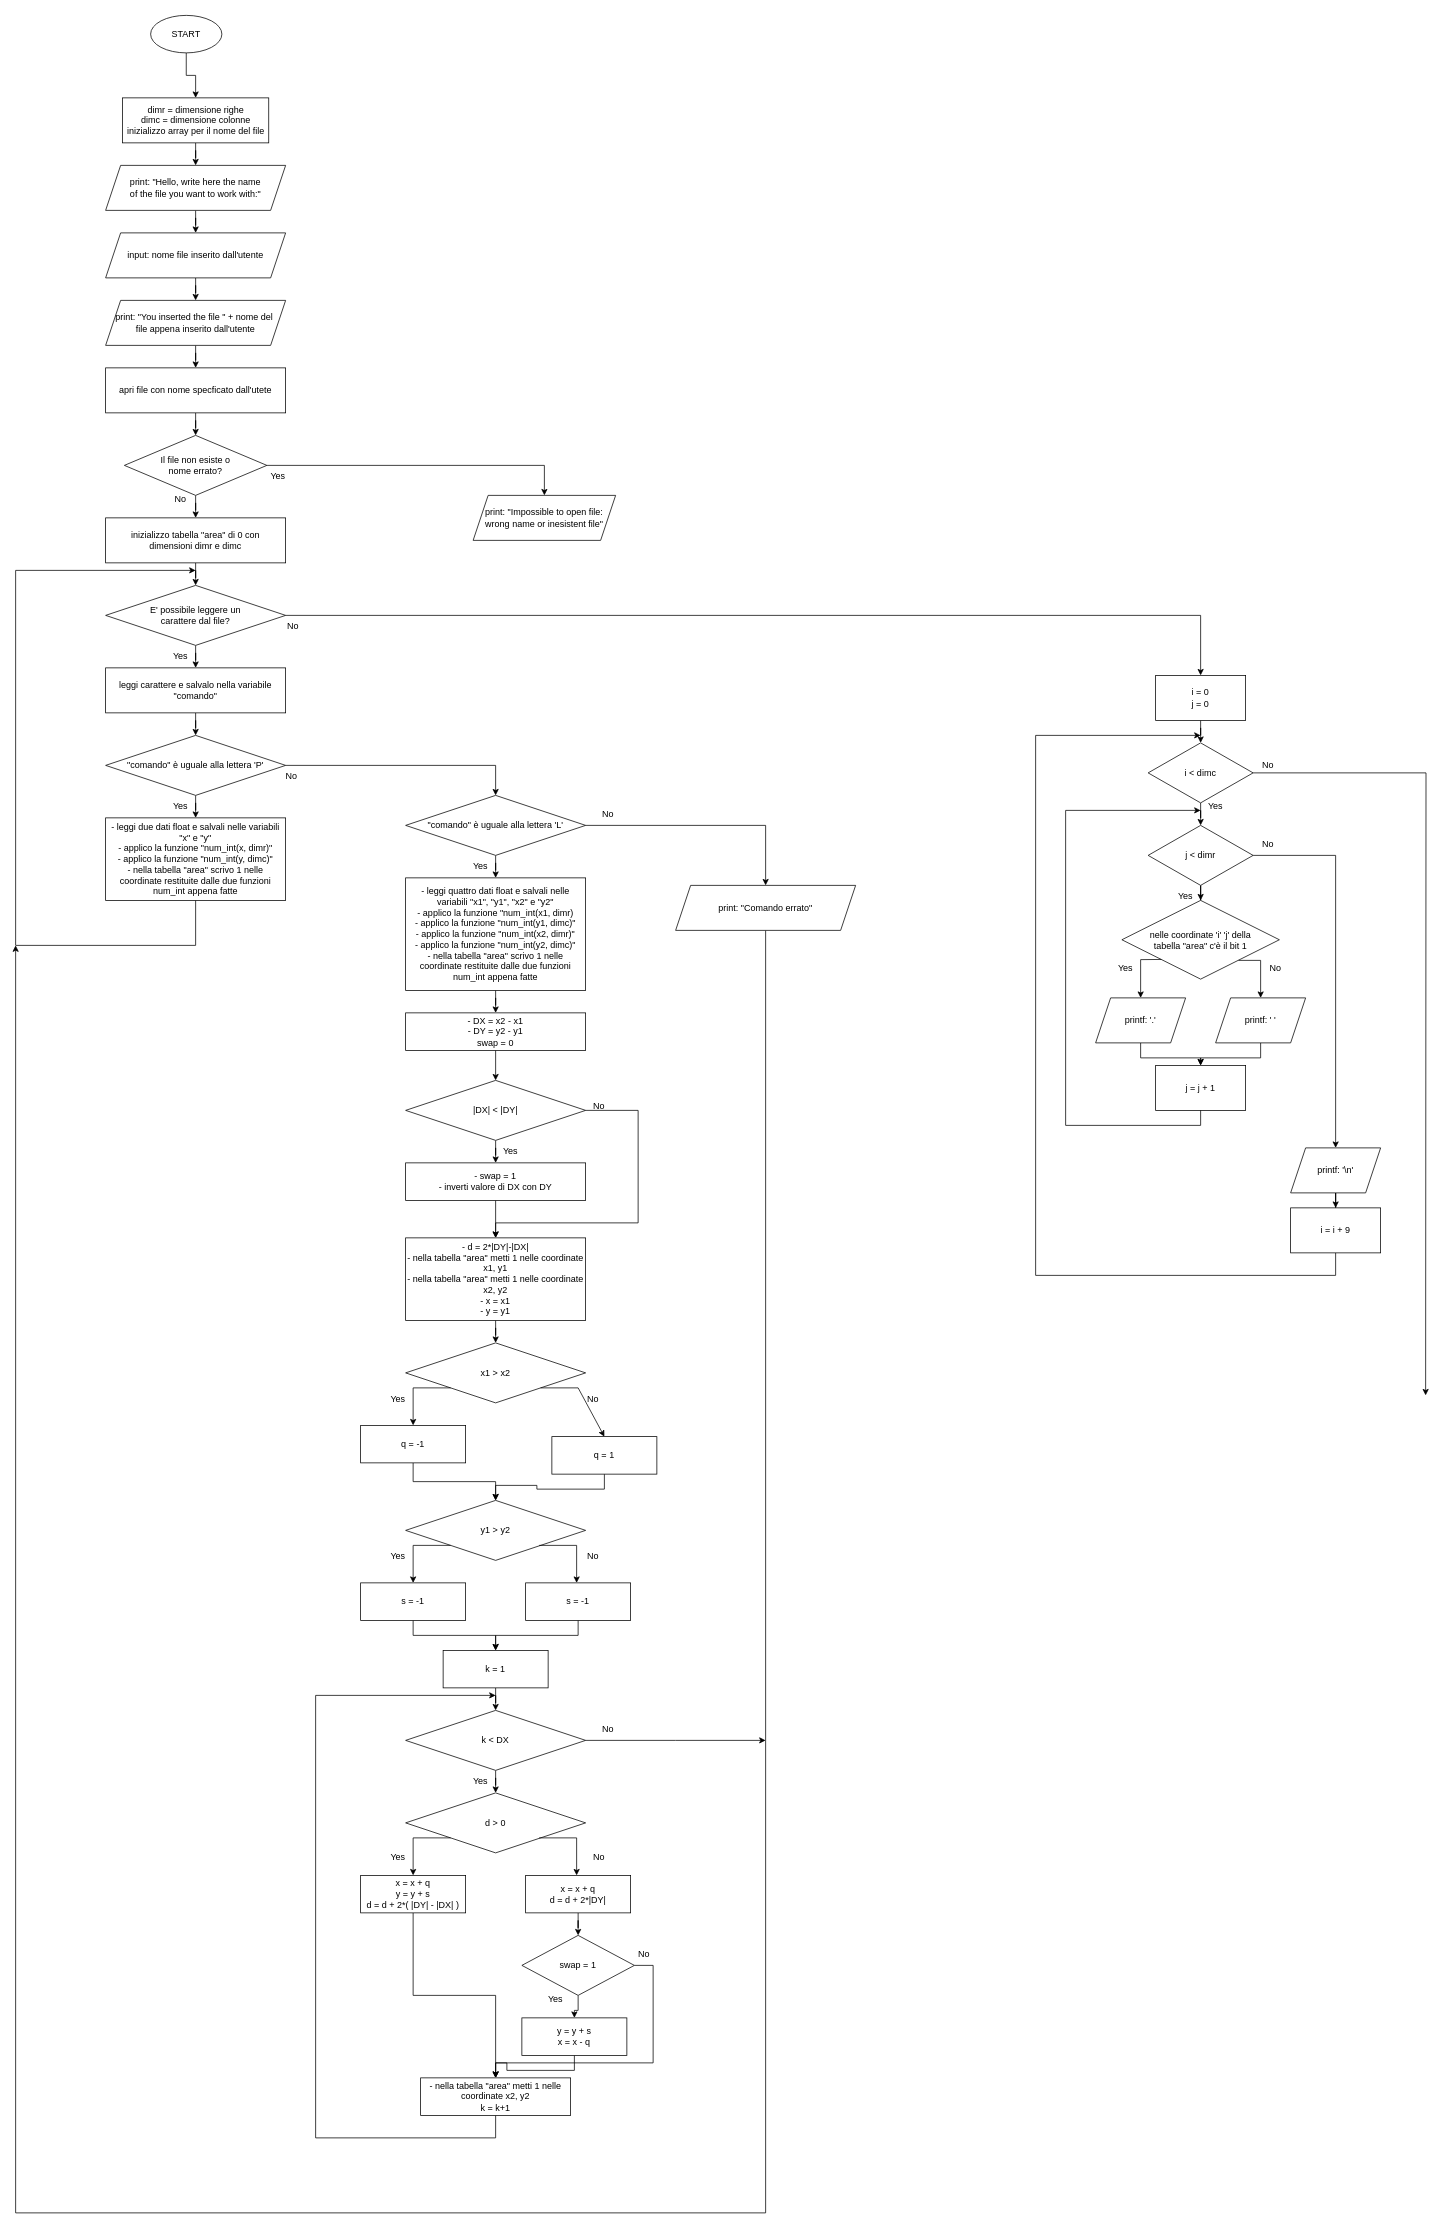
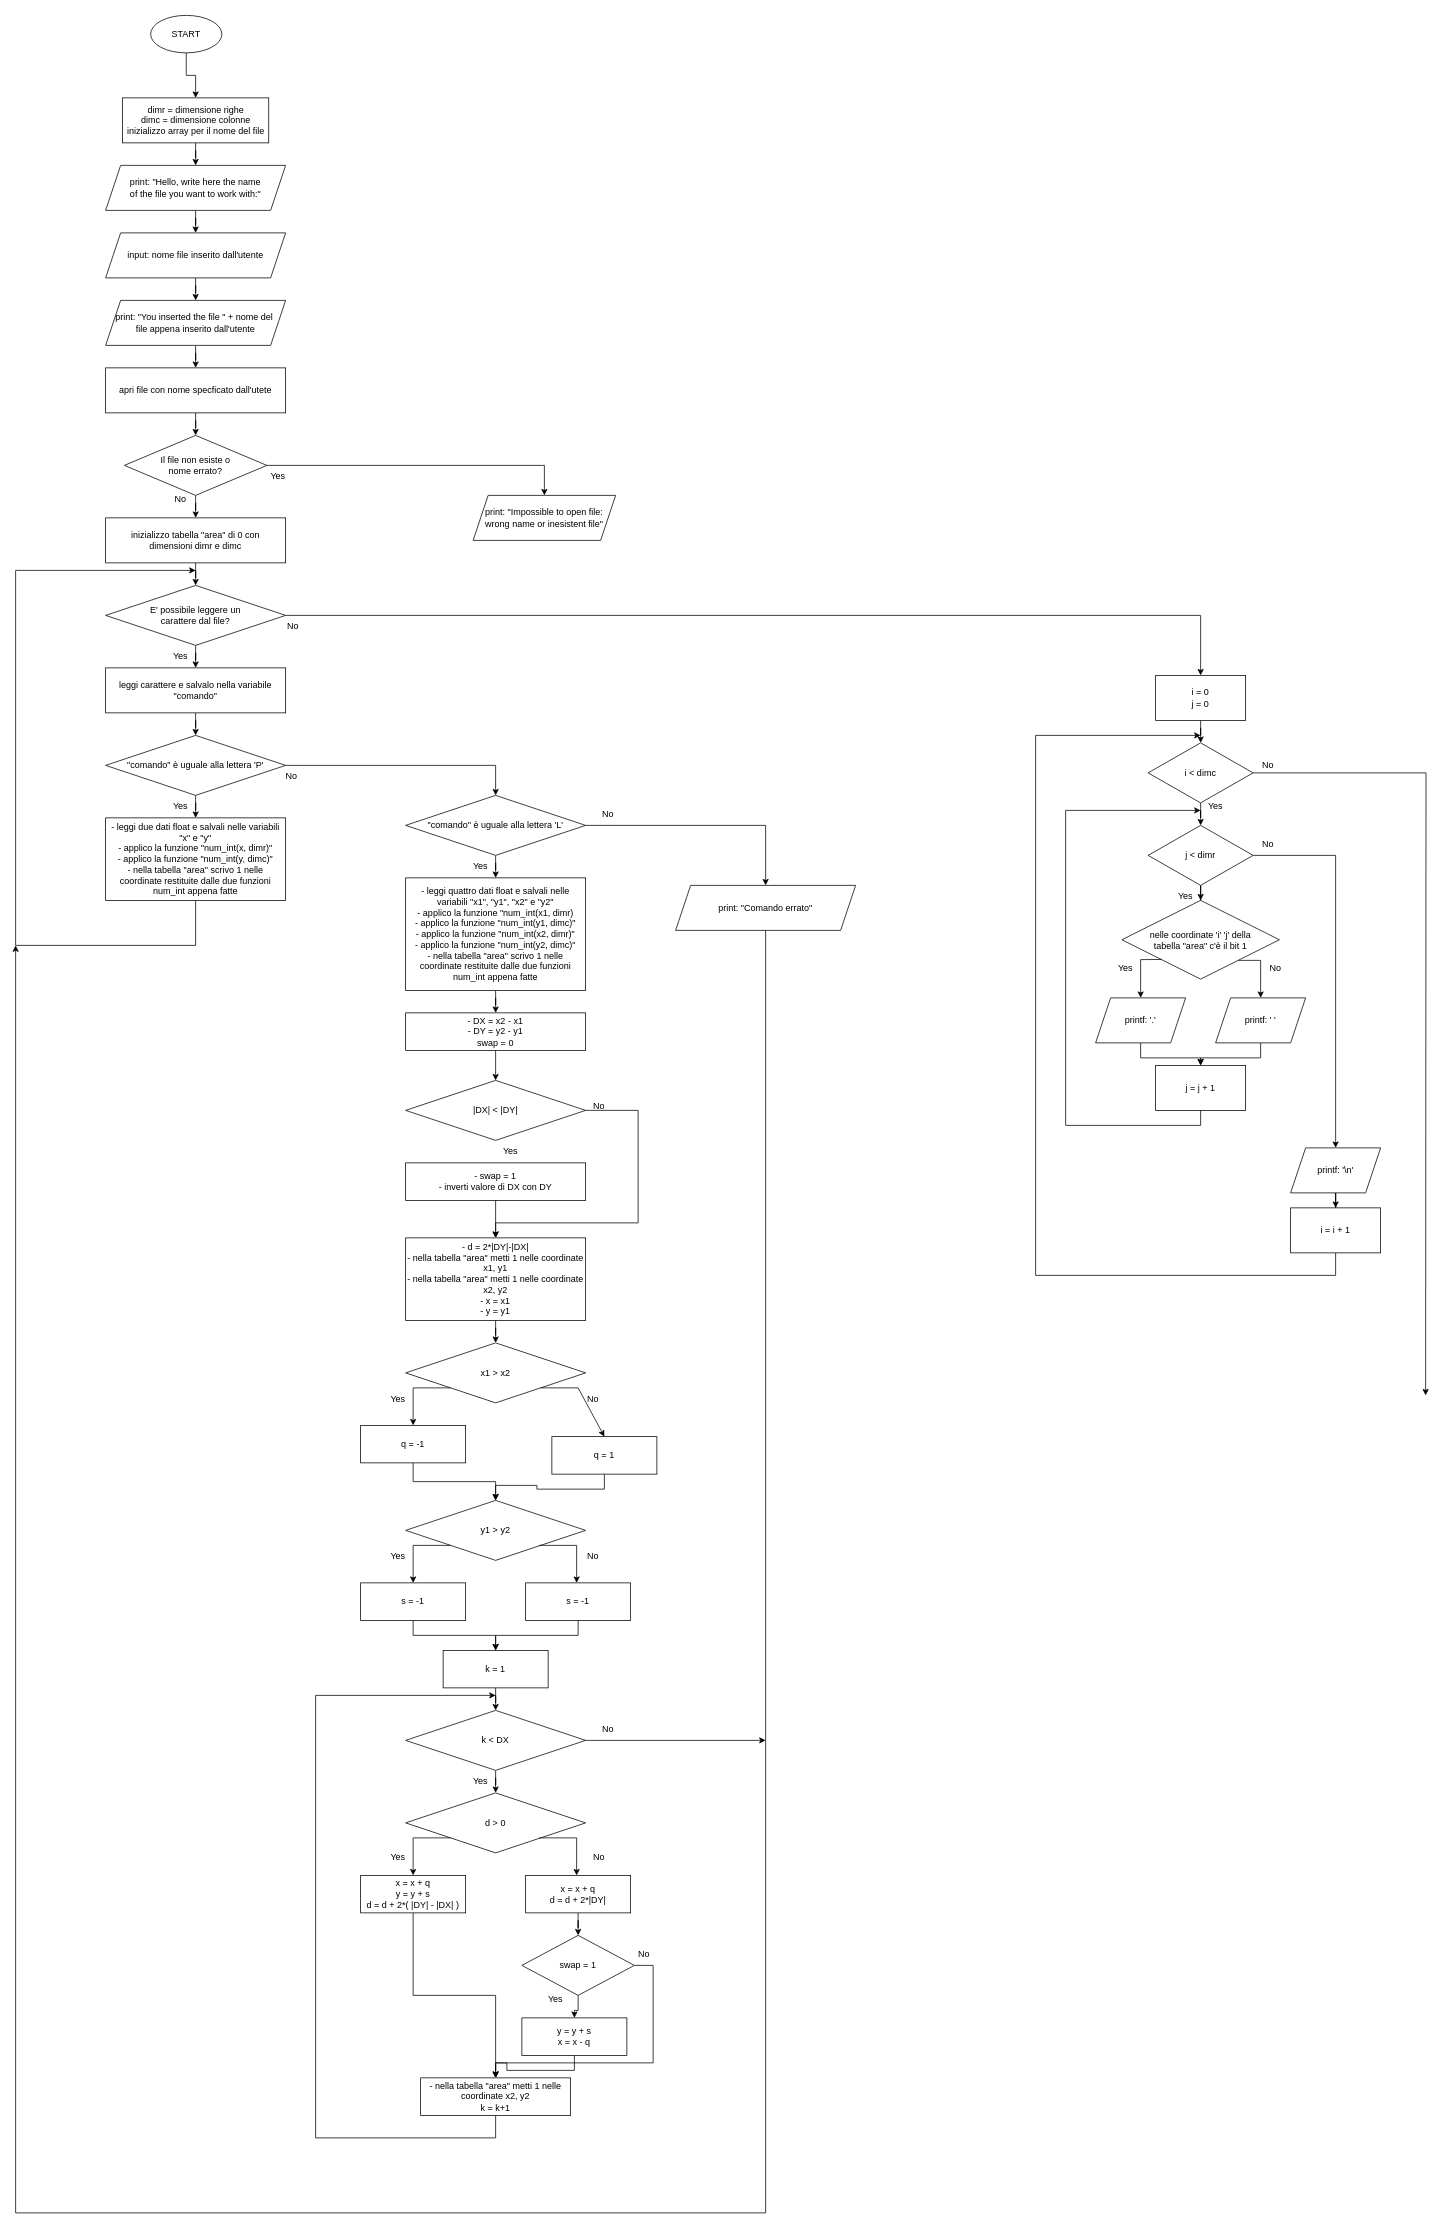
(495, 1154) -> none
(1335, 1230) -> (1335, 1230)
